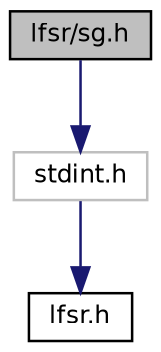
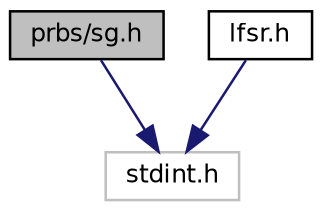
(81, 35) -> (87, 35)
(81, 234) -> (223, 95)
